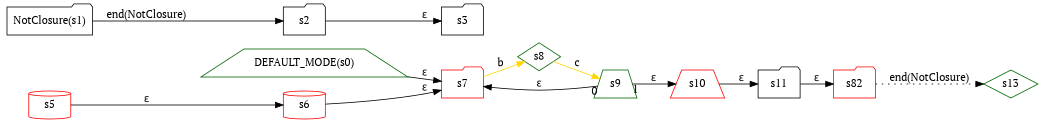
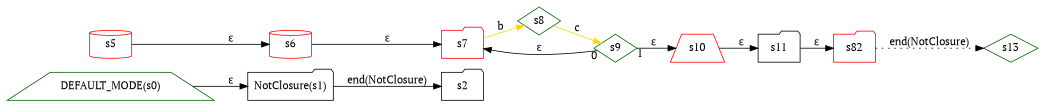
(462, 21) -> none
(421, 78) -> (216, 86)
(615, 84) -> (615, 48)
